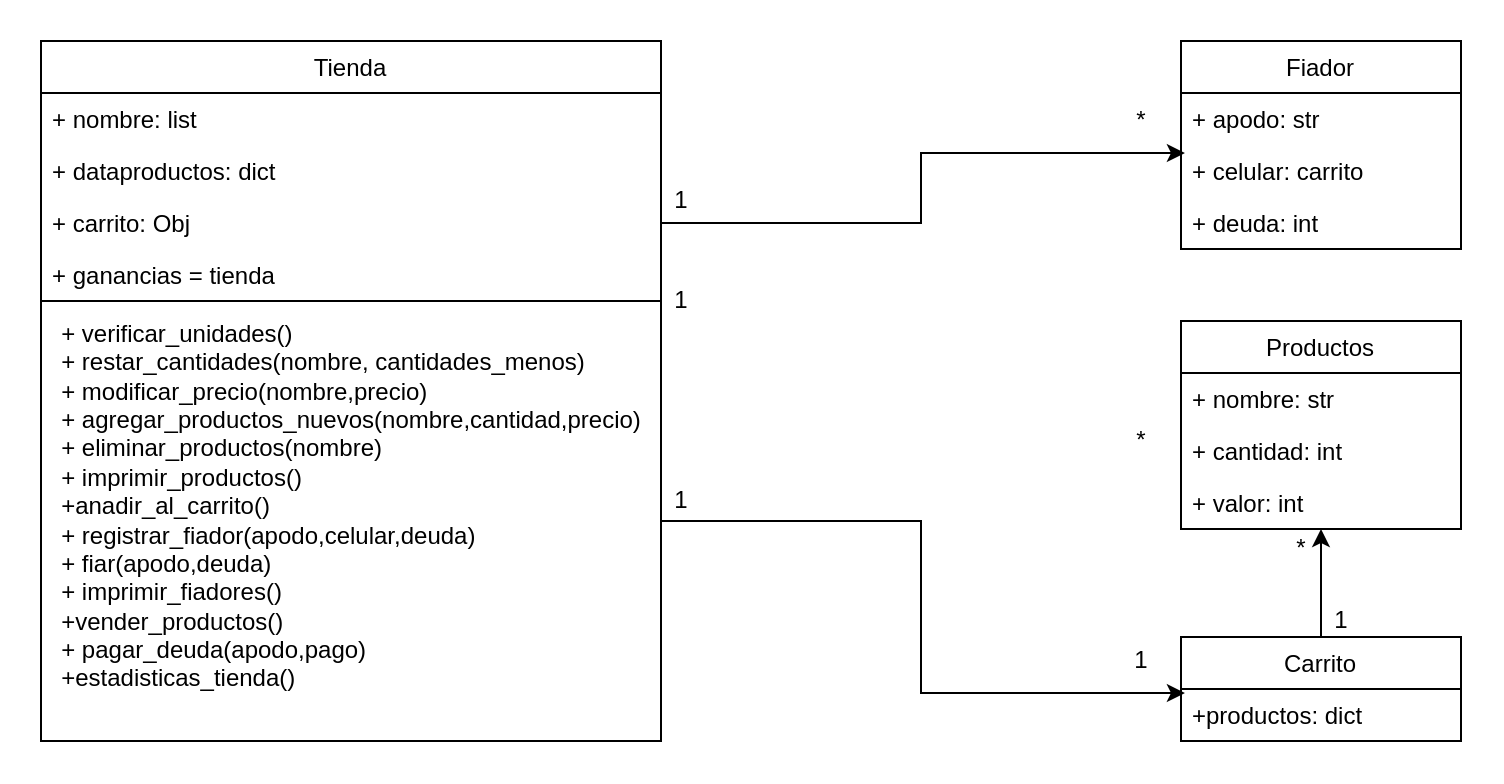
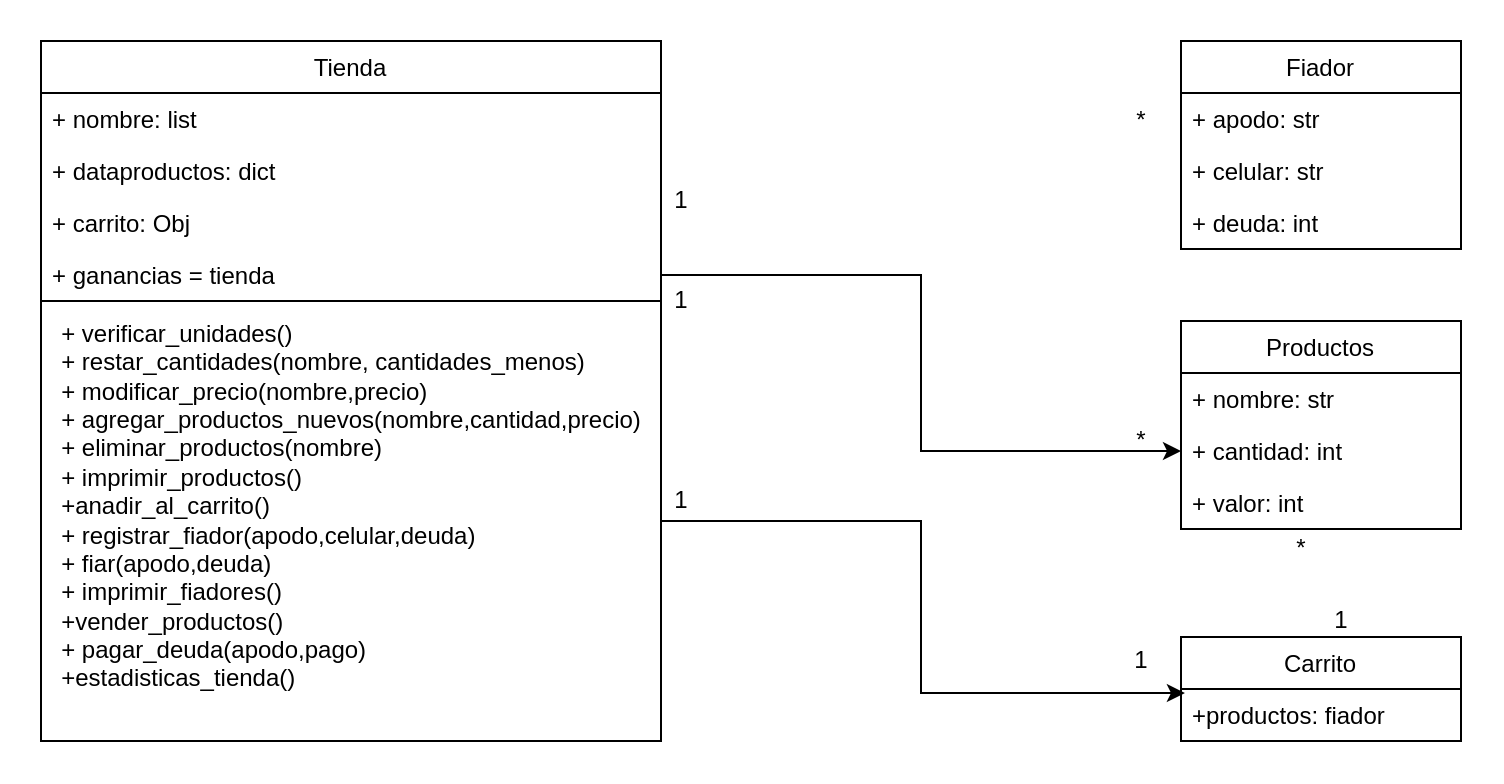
(1294, 172) -> (1270, 172)
(921, 193) -> none
none -> (921, 356)
(1321, 588) -> none
(1290, 716) -> (1304, 716)
